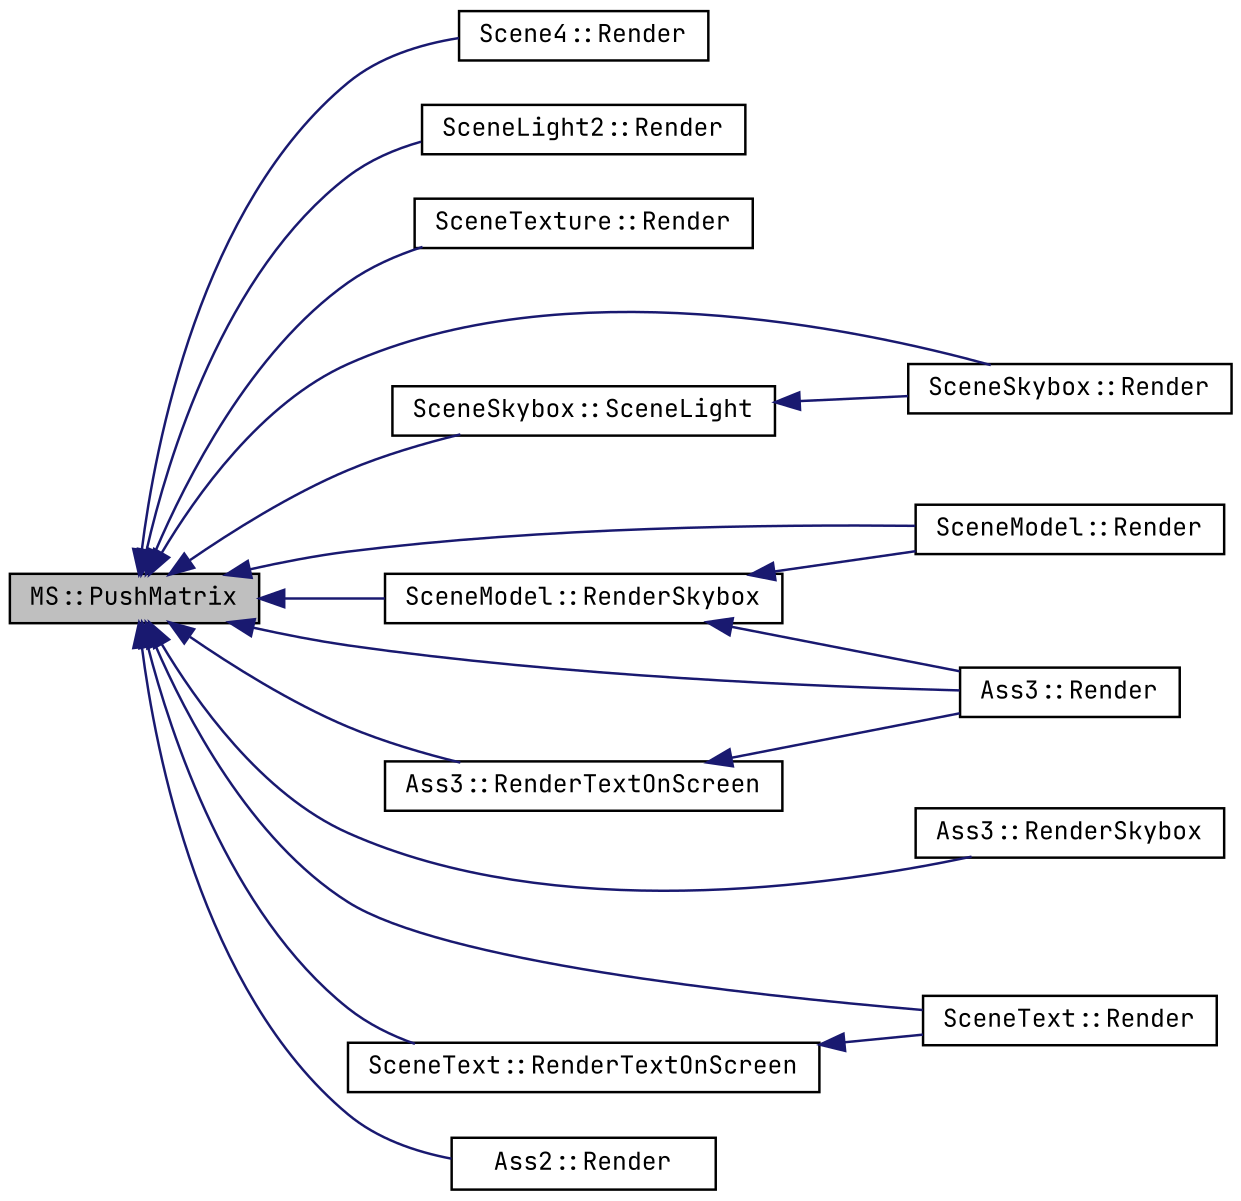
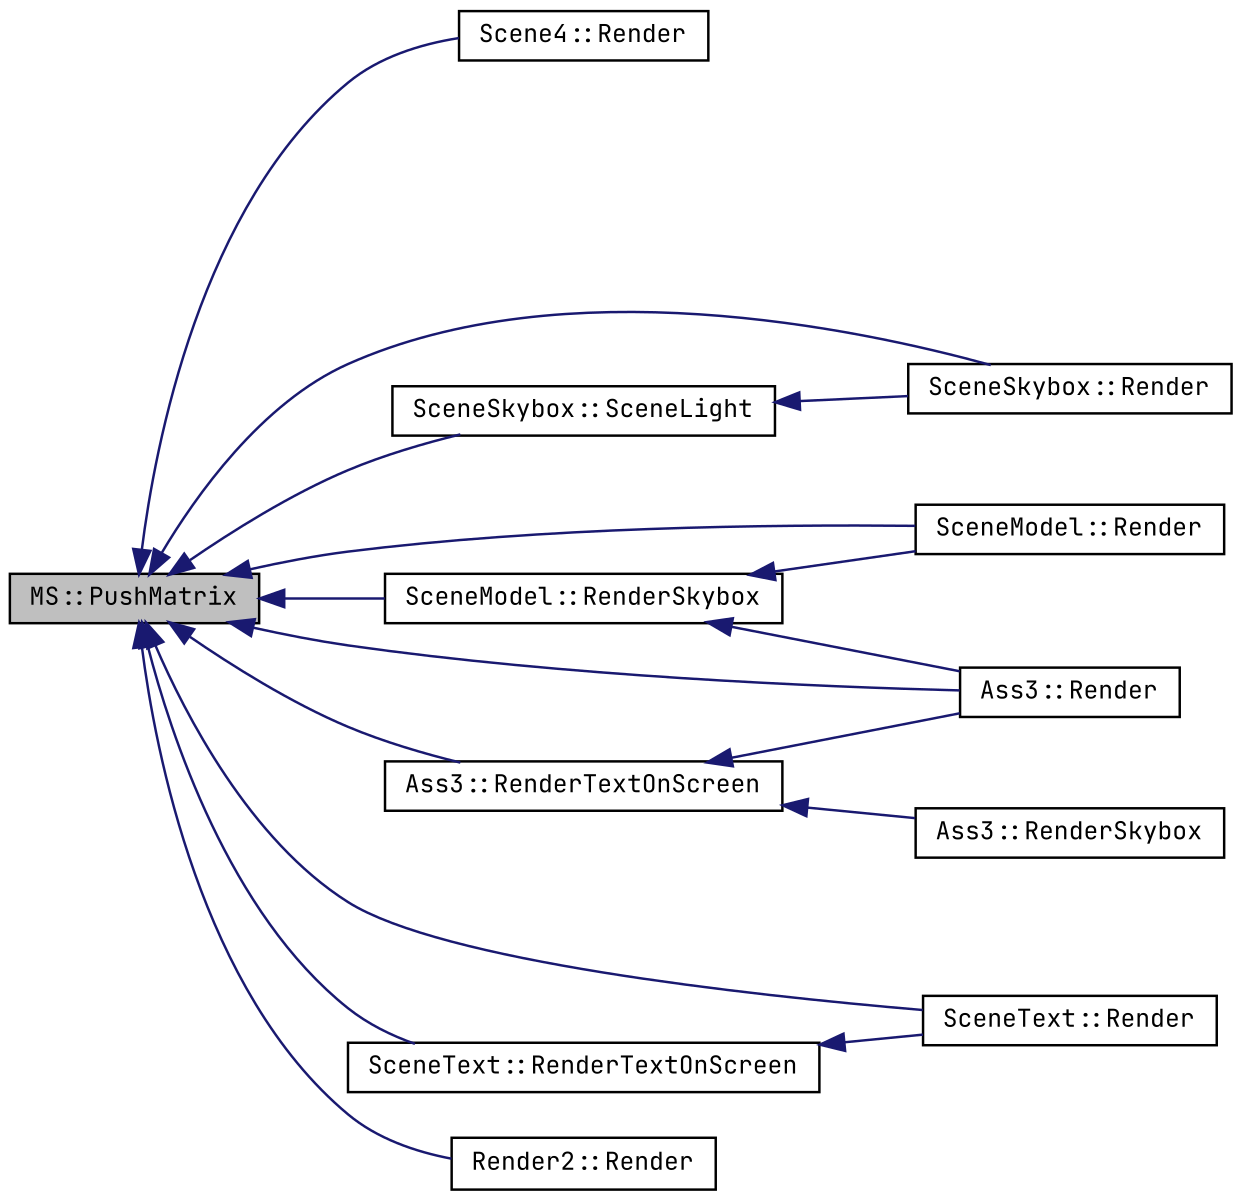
(584, 130) -> none
(584, 223) -> none
(523, 881) -> (861, 813)
(584, 1164) -> (584, 1164)
